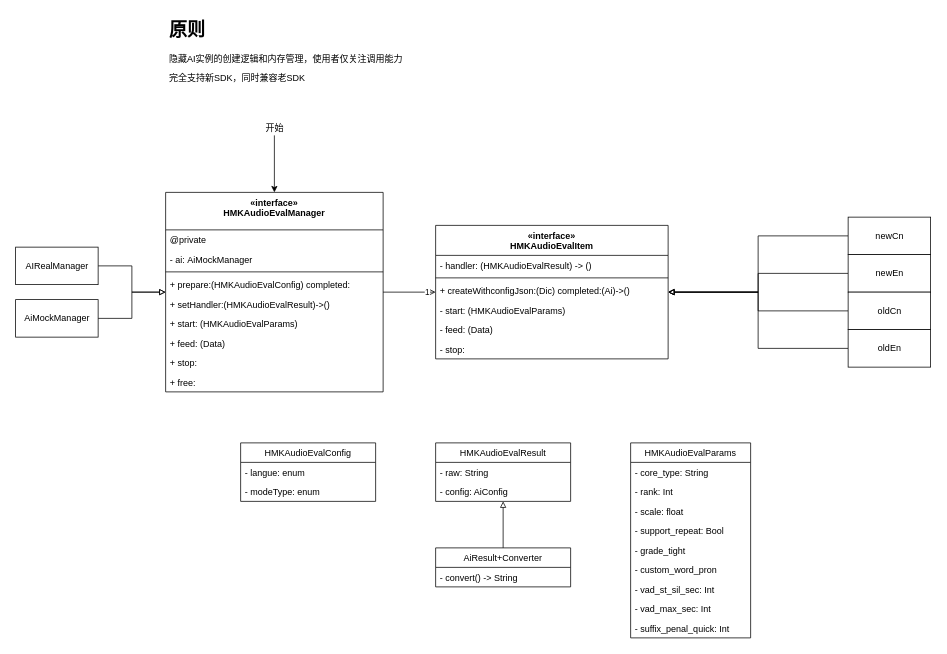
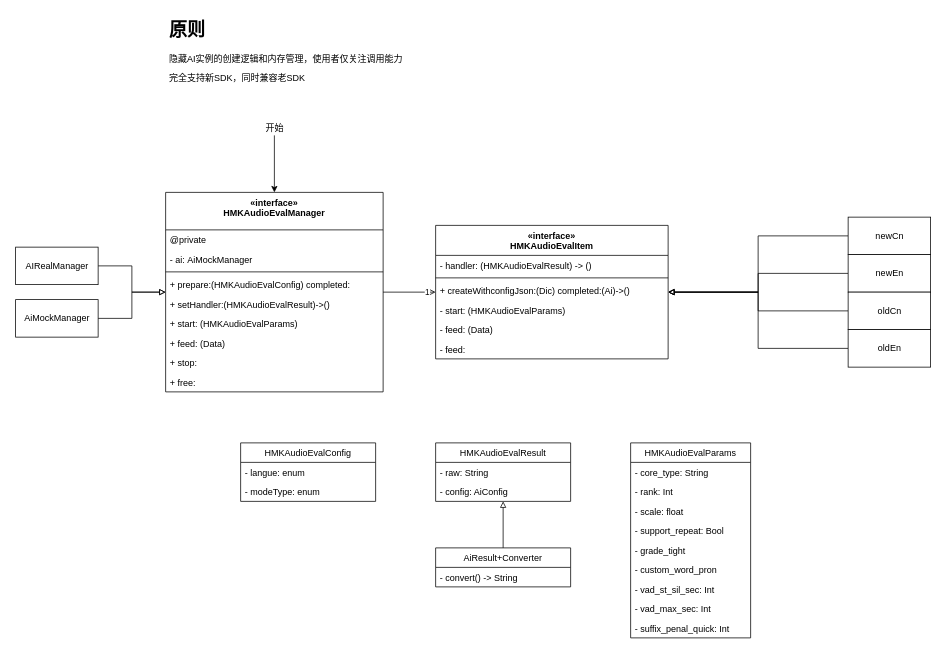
(455, 350) -> (455, 350)
